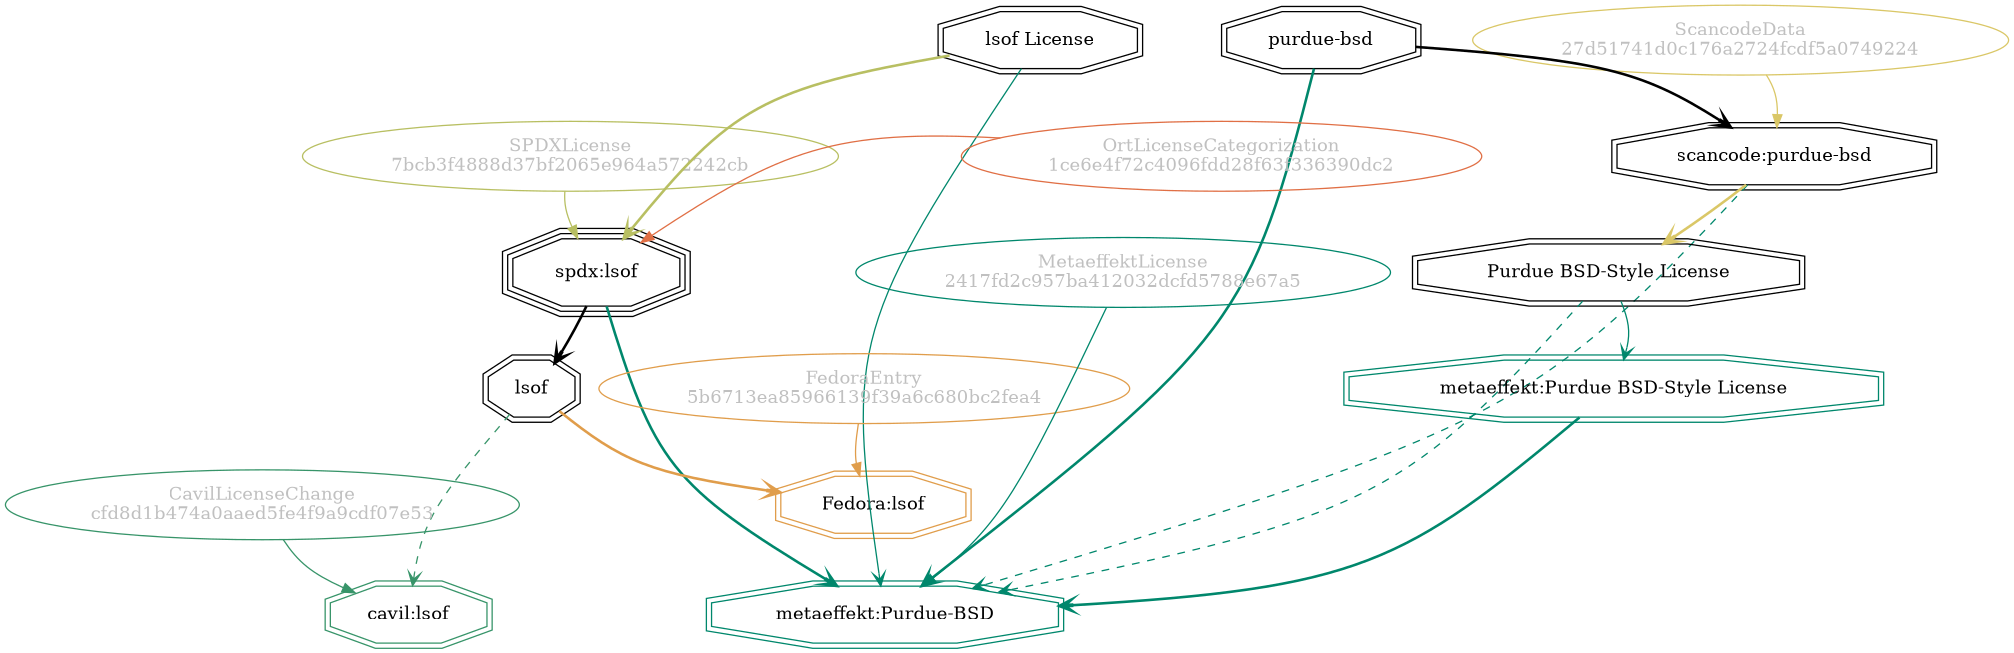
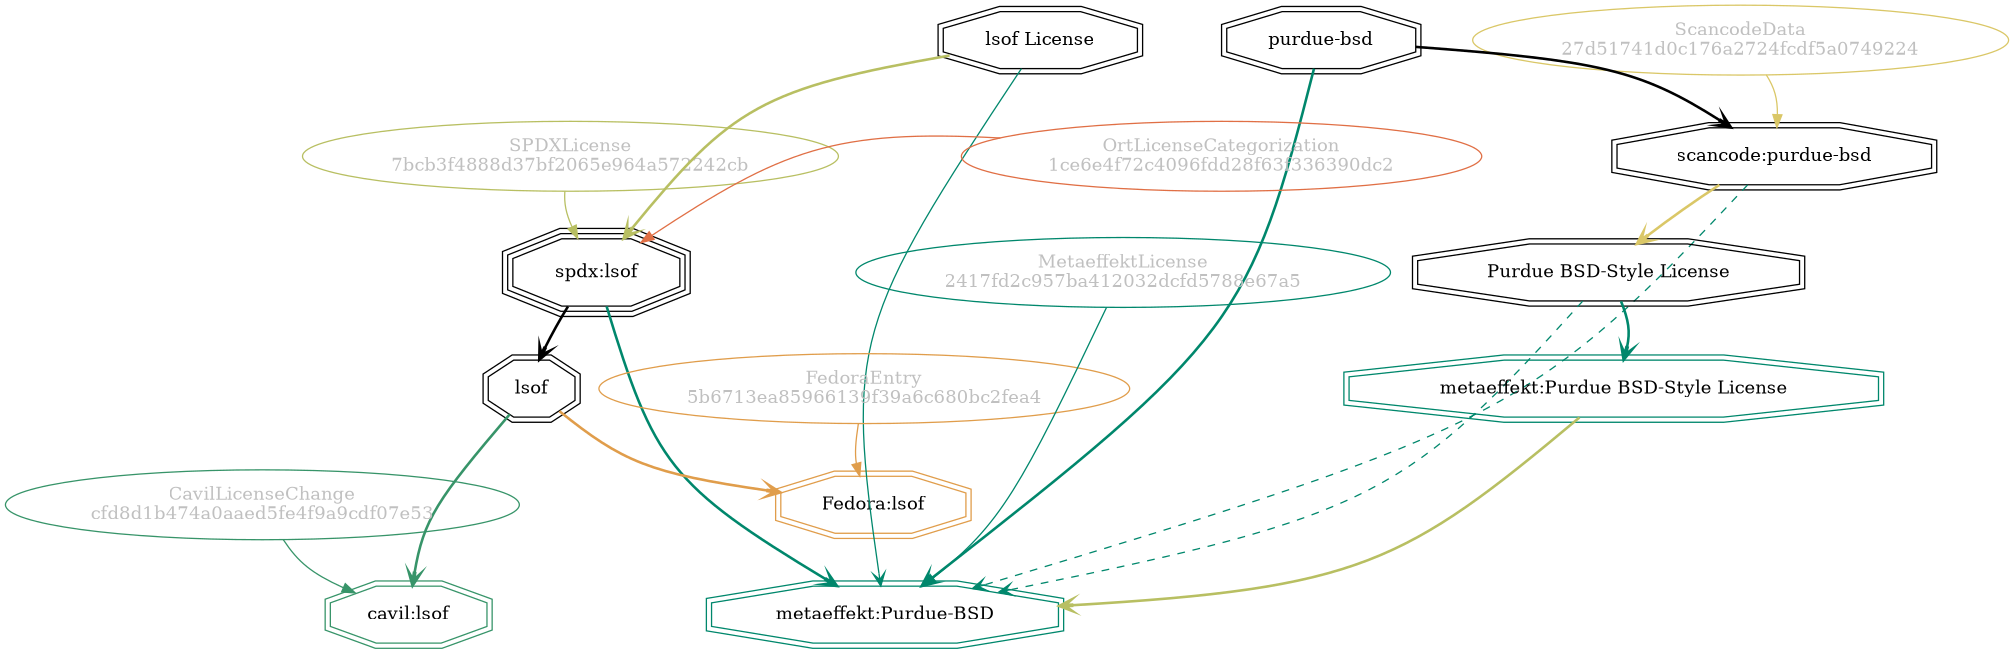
(1711, 211) -> (1683, 210)
(1628, 324) -> (1628, 324)
(575, 329) -> (556, 327)
(450, 487) -> (450, 487)
(1347, 567) -> (1347, 567)
